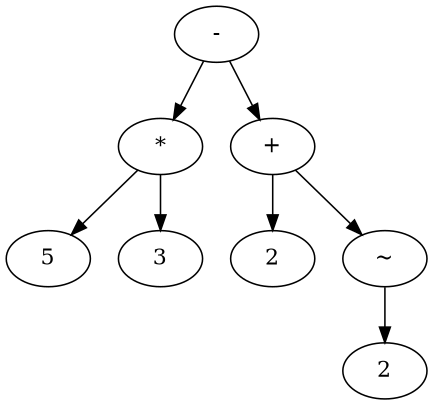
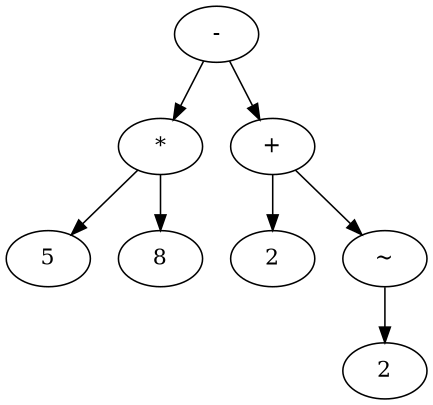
(161, 259) -> (161, 259)
